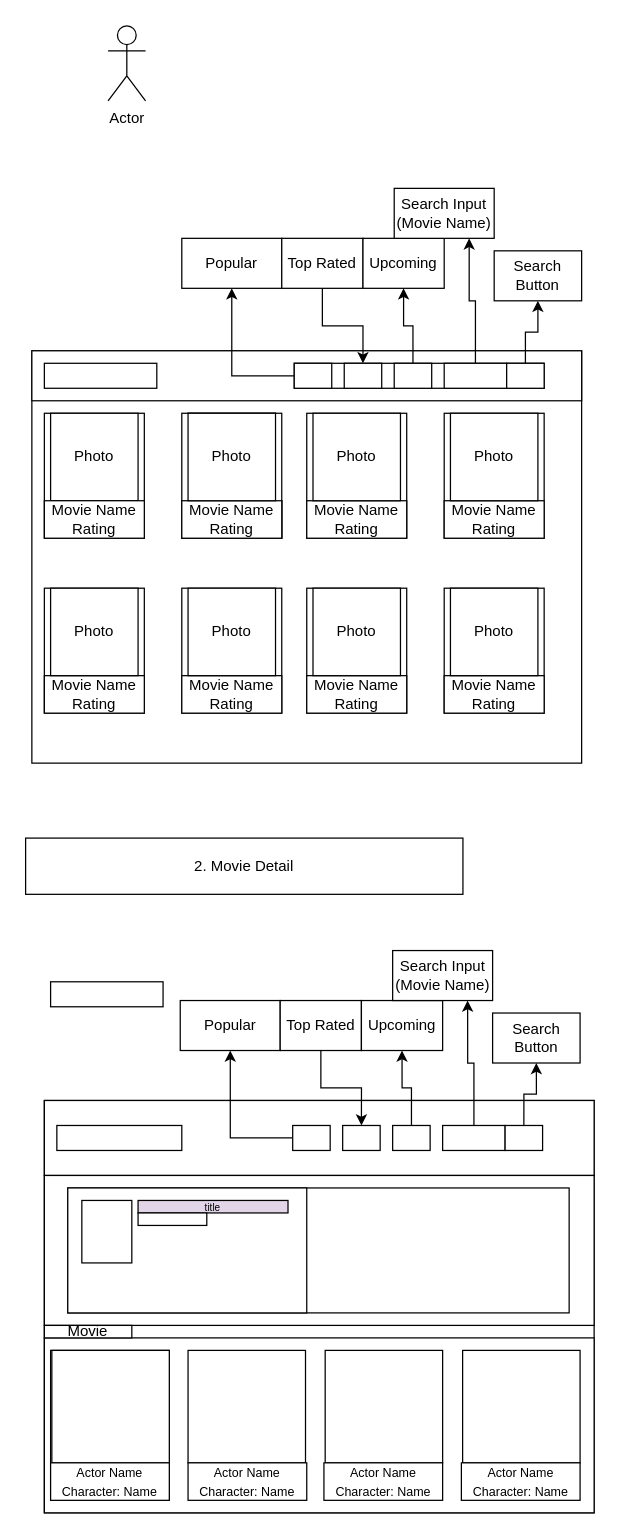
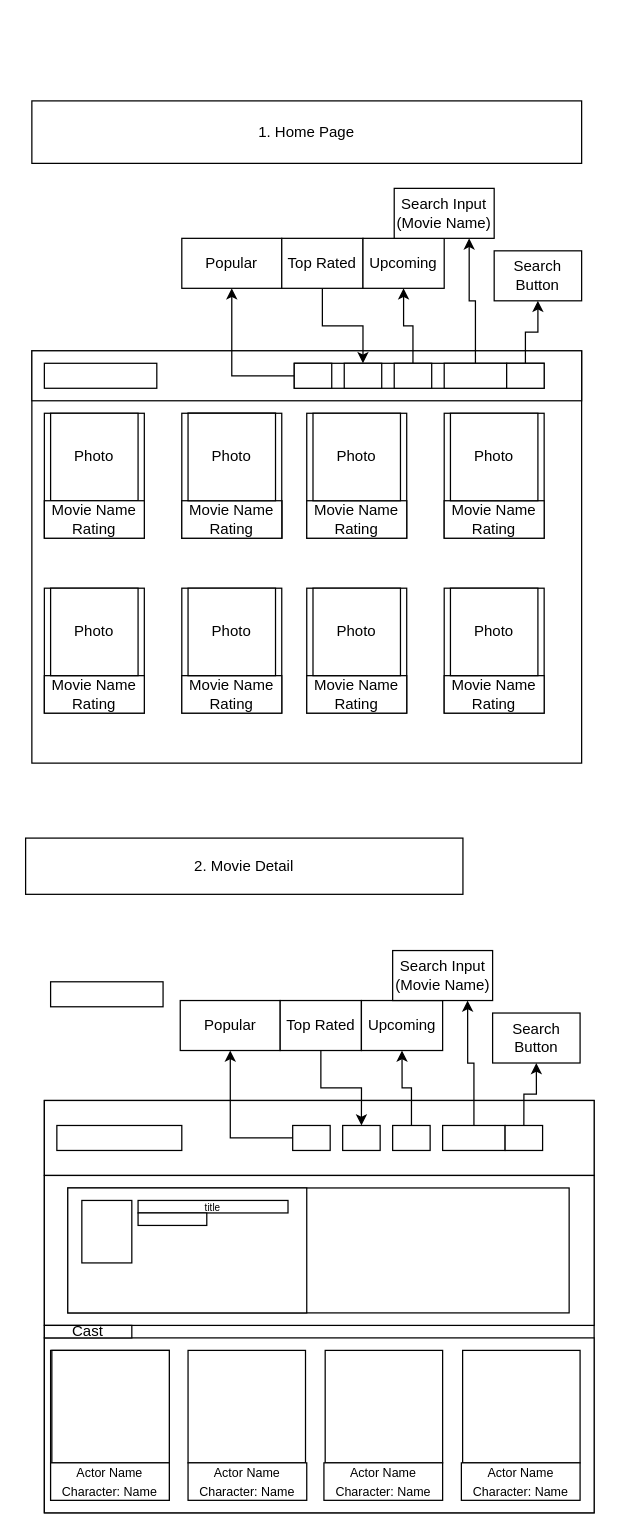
(127, 63) -> none
none -> (307, 132)
(213, 1207) -> (213, 1207)
(88, 1332) -> (88, 1332)
